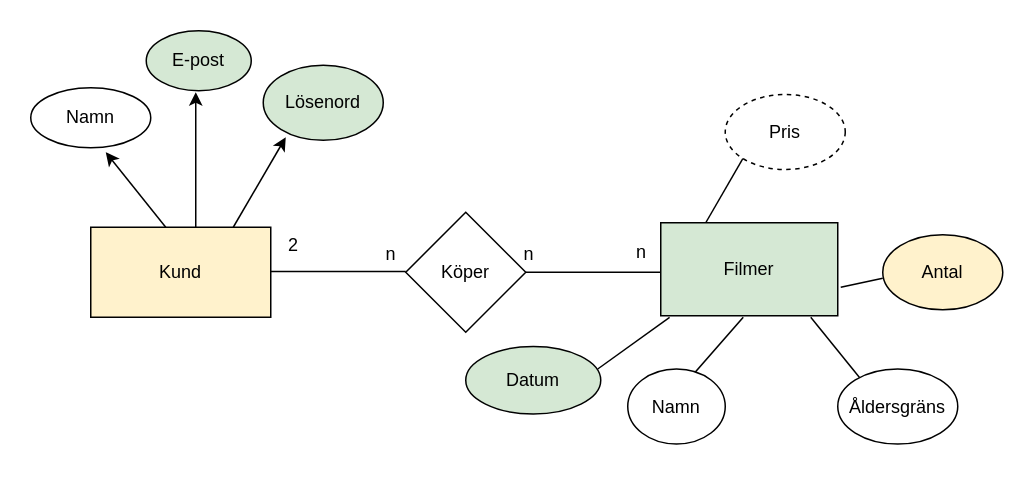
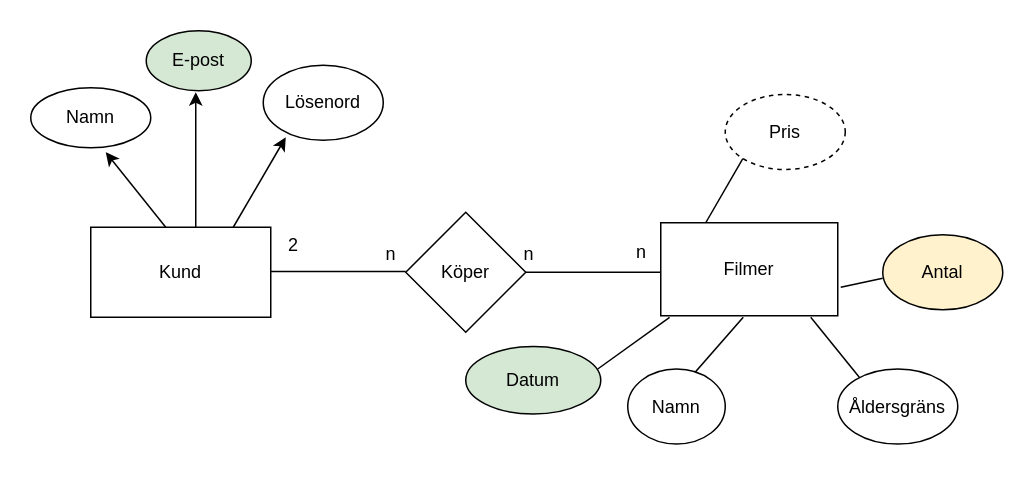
(323, 103) -> (323, 103)
(749, 269) -> (749, 269)
(181, 272) -> (181, 272)
